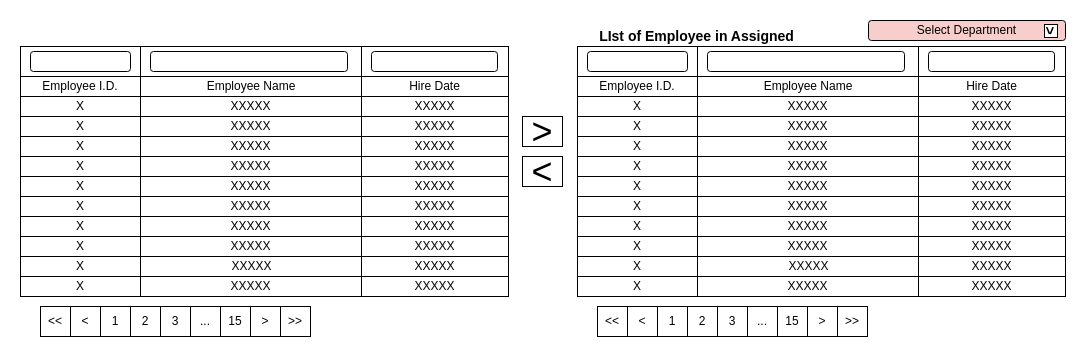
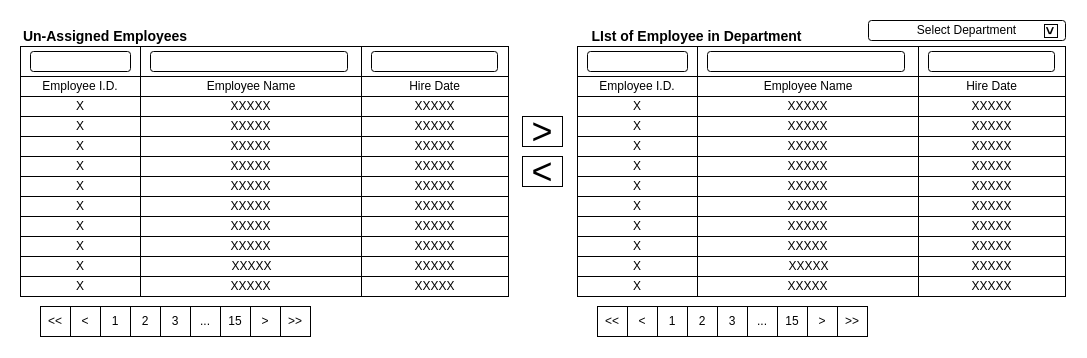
(967, 31) -> (967, 31)
none -> (106, 37)
(697, 37) -> (697, 37)
